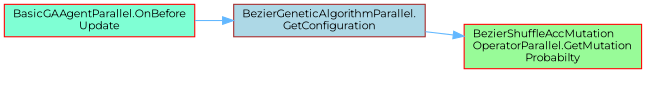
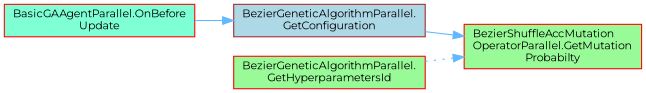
none -> (329, 72)
